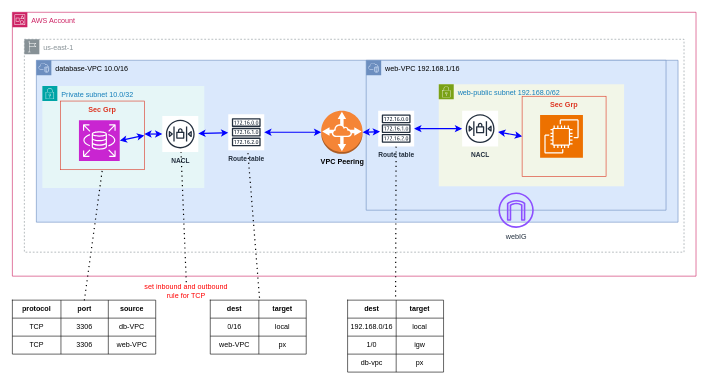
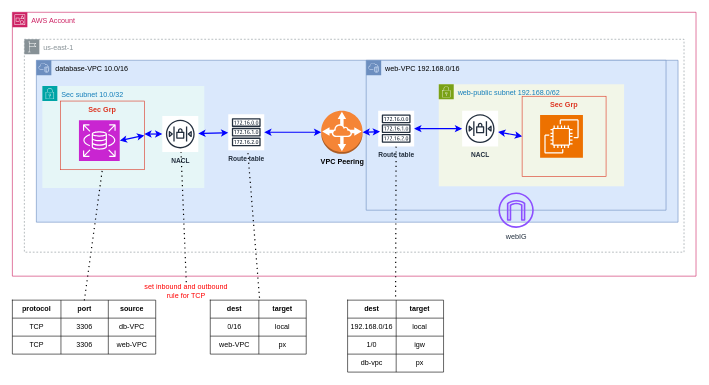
(423, 69) -> (423, 69)
(102, 95) -> (95, 95)
